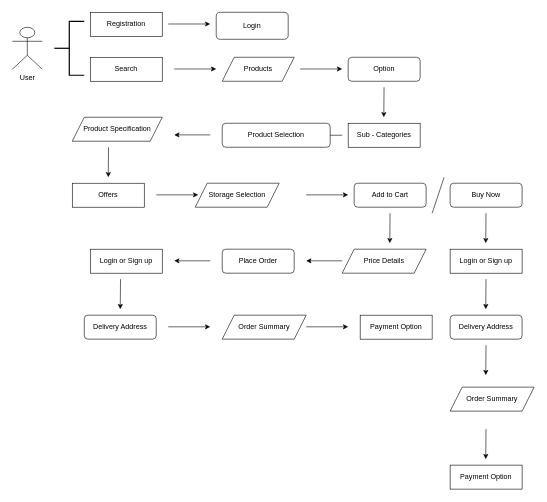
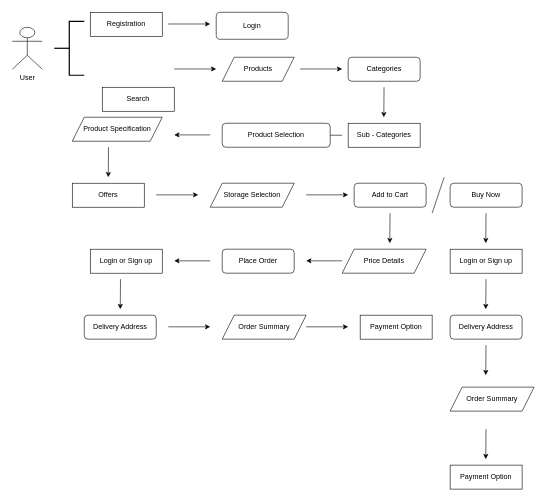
(126, 69) -> (138, 99)
(384, 69) -> (384, 69)
(237, 195) -> (252, 195)
